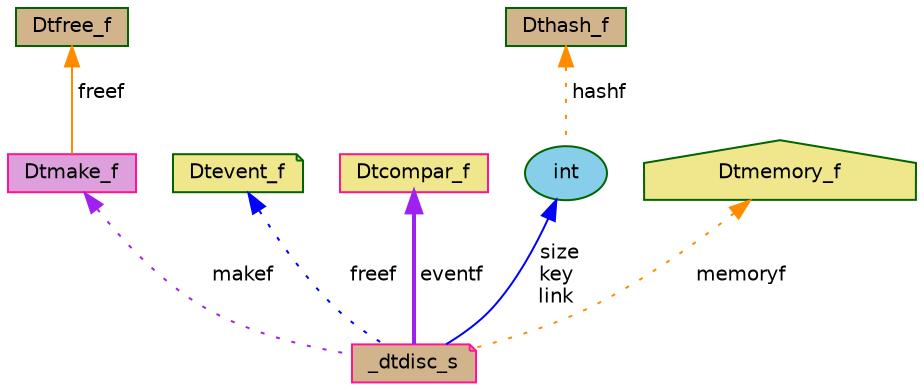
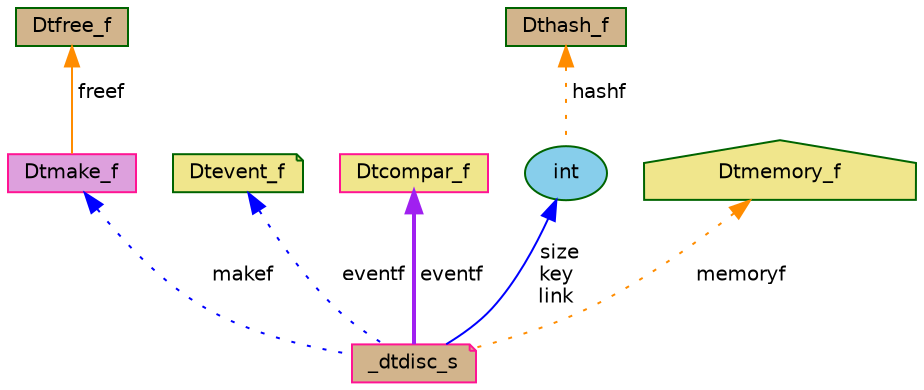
(371, 275) -> (371, 275)
(208, 310) -> (208, 310)
